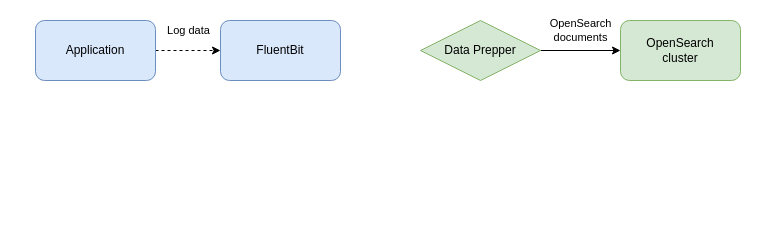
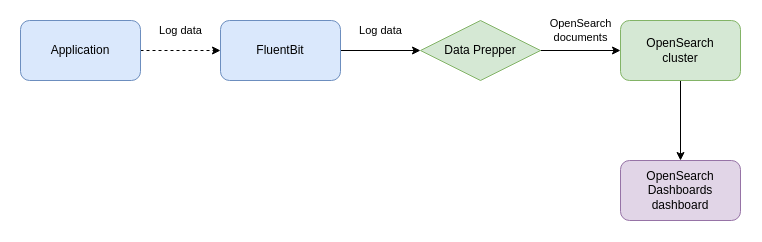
(96, 51) -> (81, 51)
none -> (377, 51)
none -> (681, 117)
none -> (681, 191)
